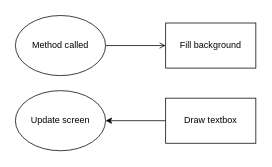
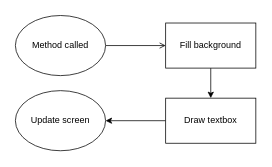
none -> (210, 80)
